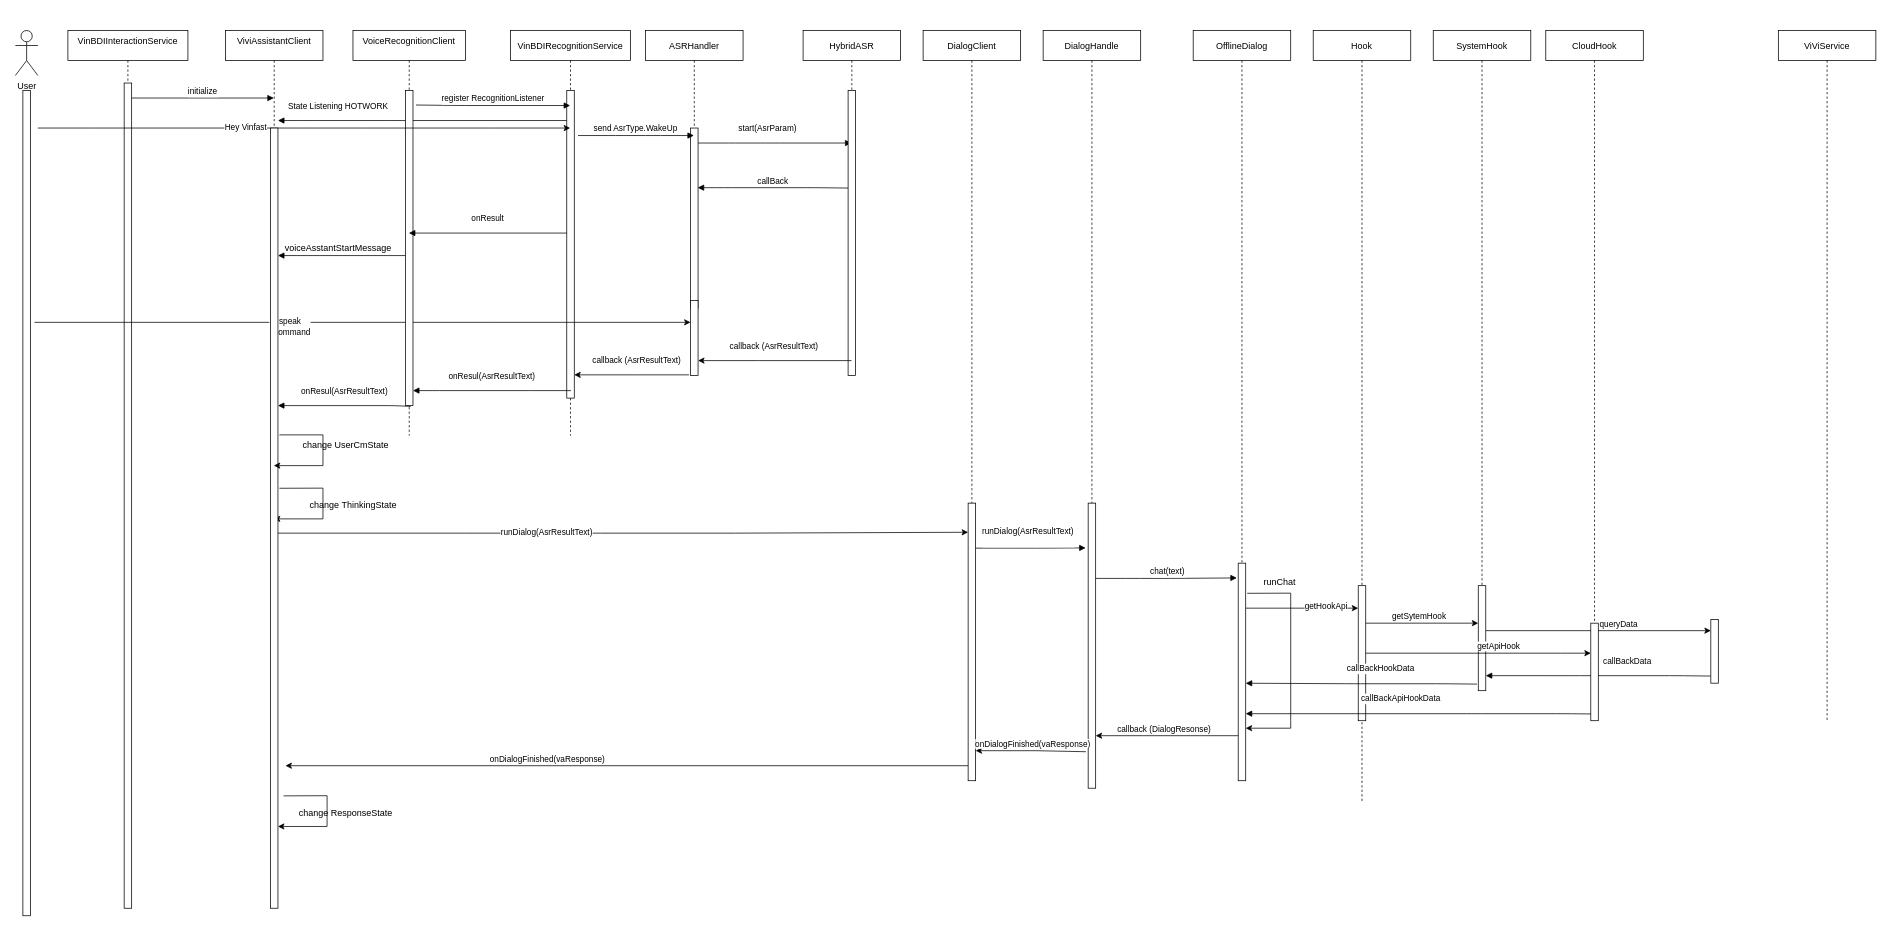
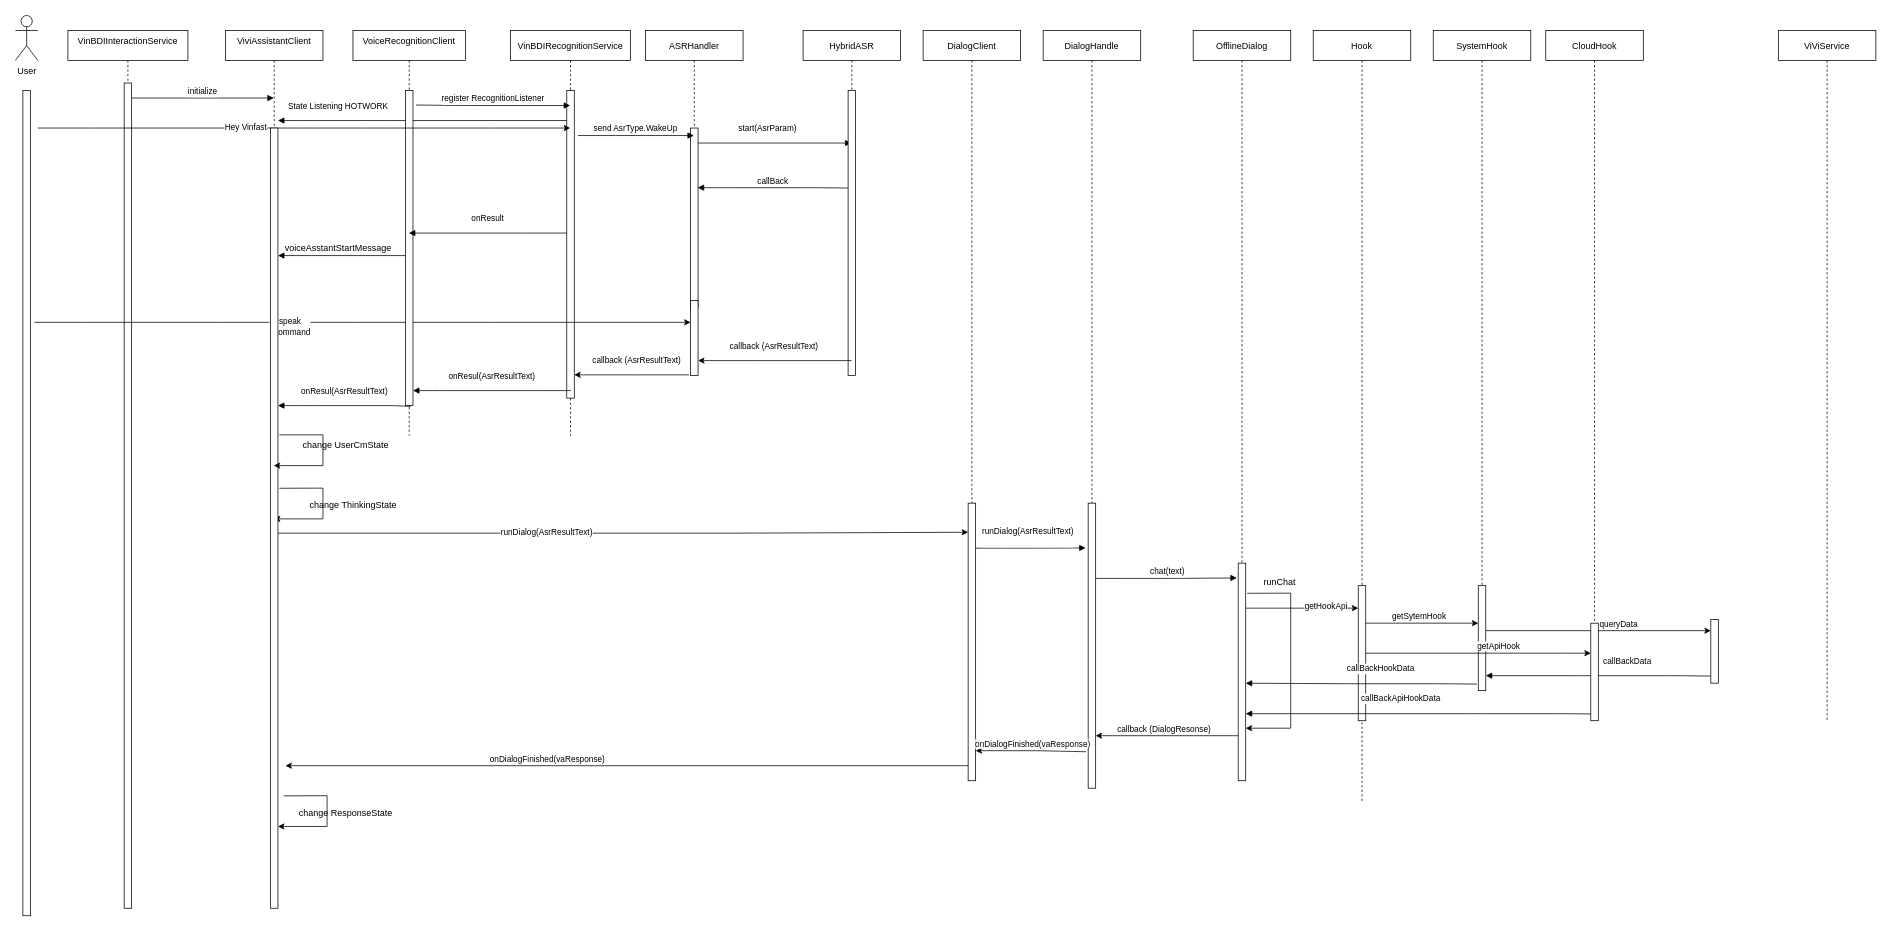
(27, 53) -> (27, 38)
